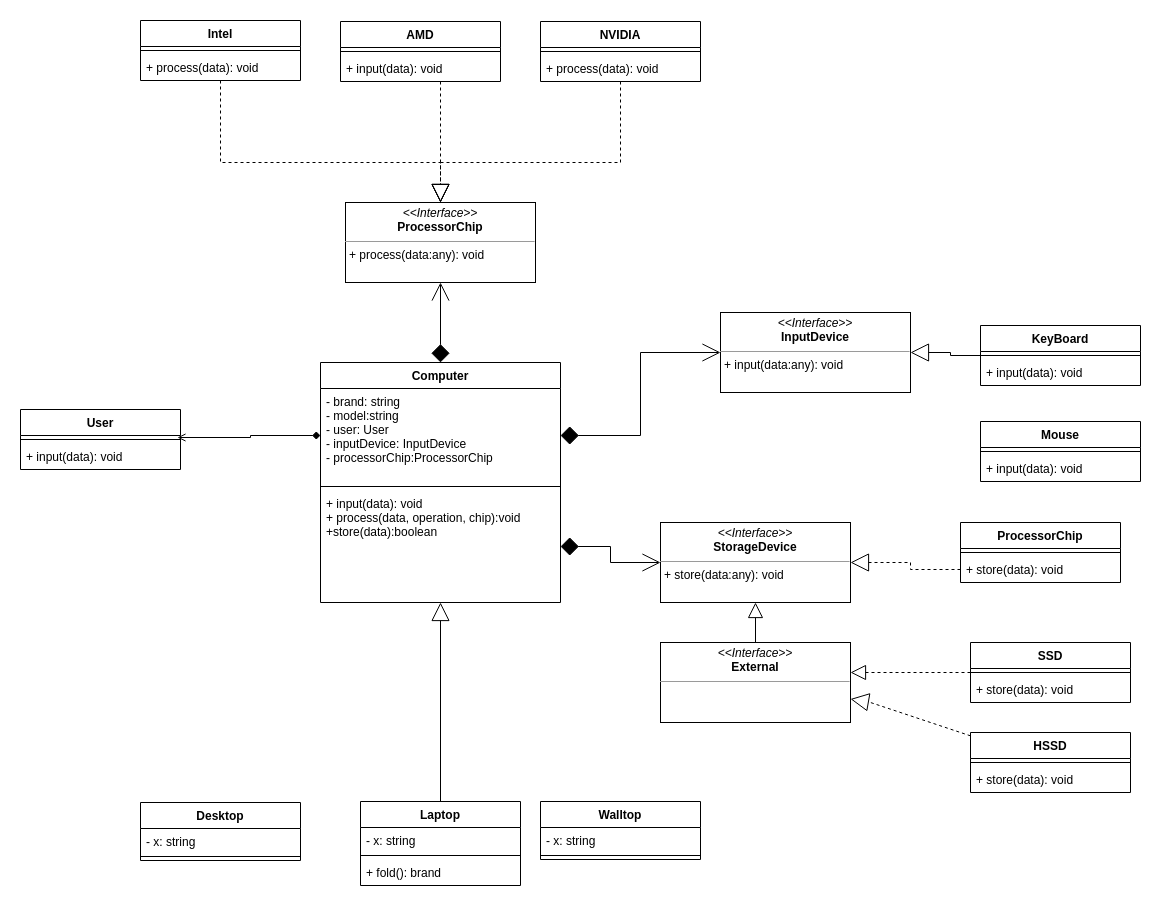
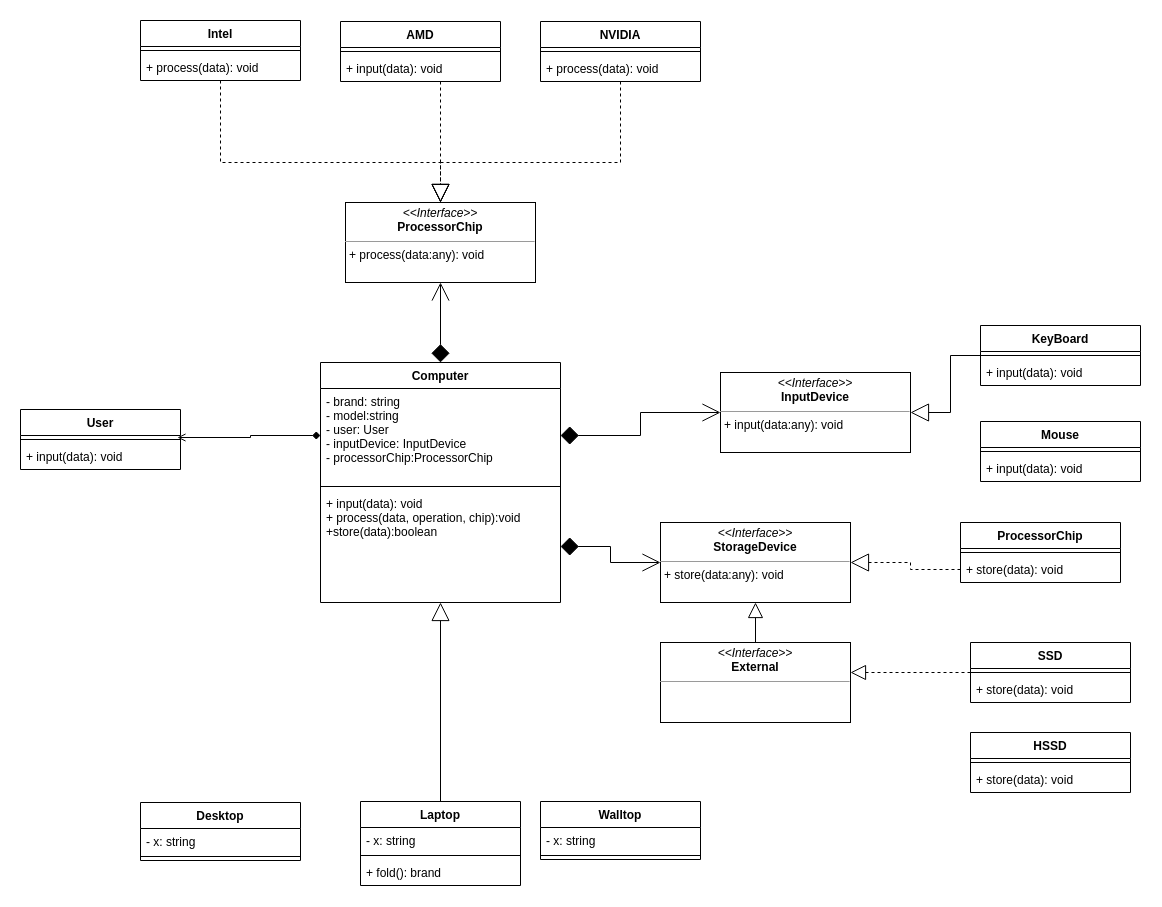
(816, 353) -> (816, 413)
(920, 719) -> none
